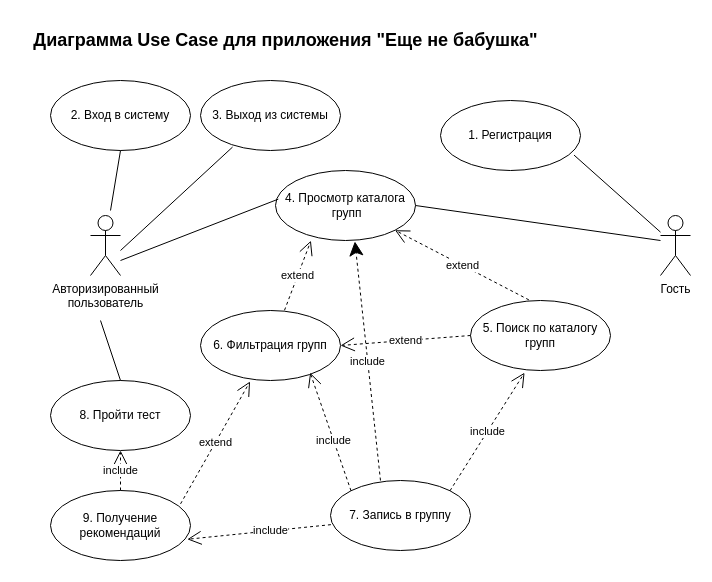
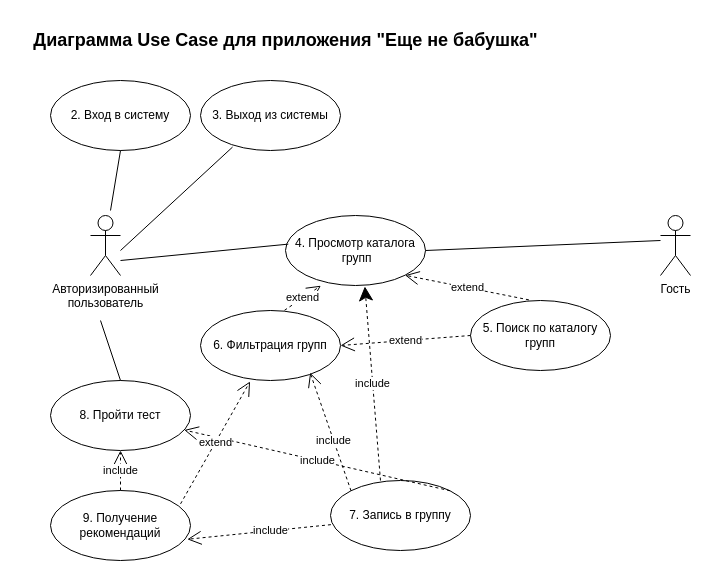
(511, 136) -> none
(618, 194) -> none
(346, 206) -> (356, 251)
(486, 433) -> (341, 466)
